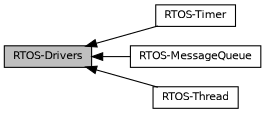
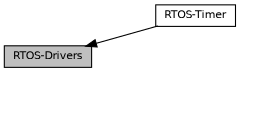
(196, 57) -> none
(196, 98) -> none
